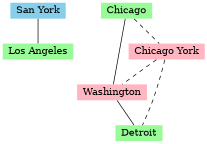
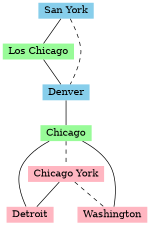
(38, 52) -> (38, 52)
none -> (66, 92)
(155, 93) -> (48, 194)
(126, 113) -> (21, 168)
(139, 133) -> (30, 215)
